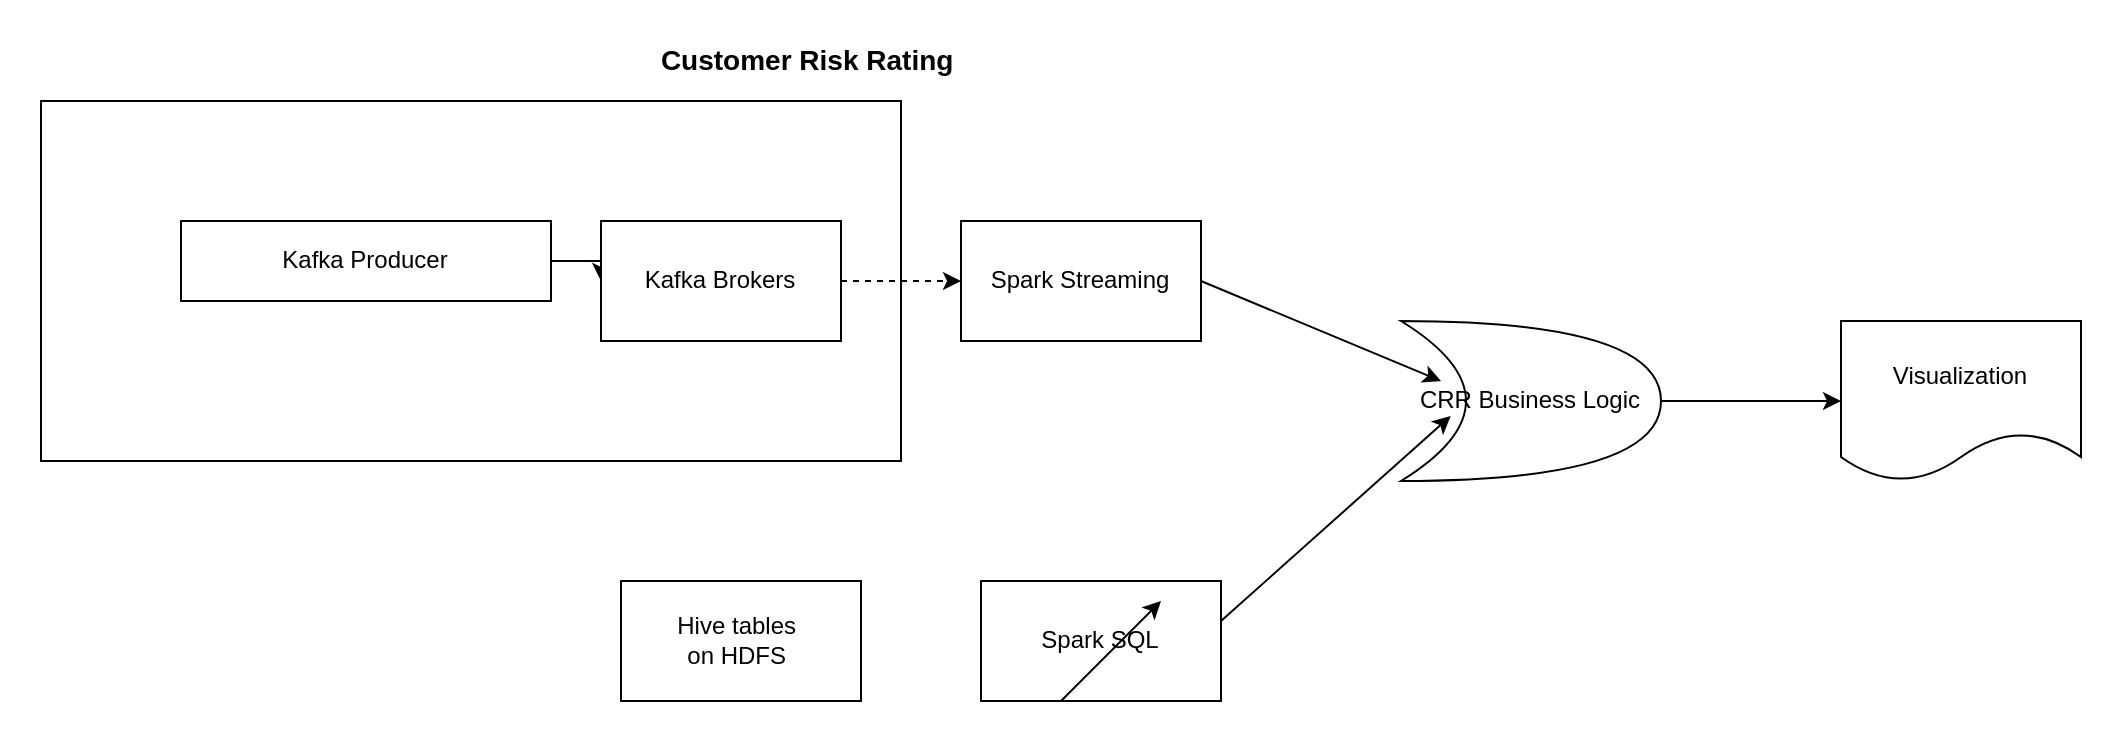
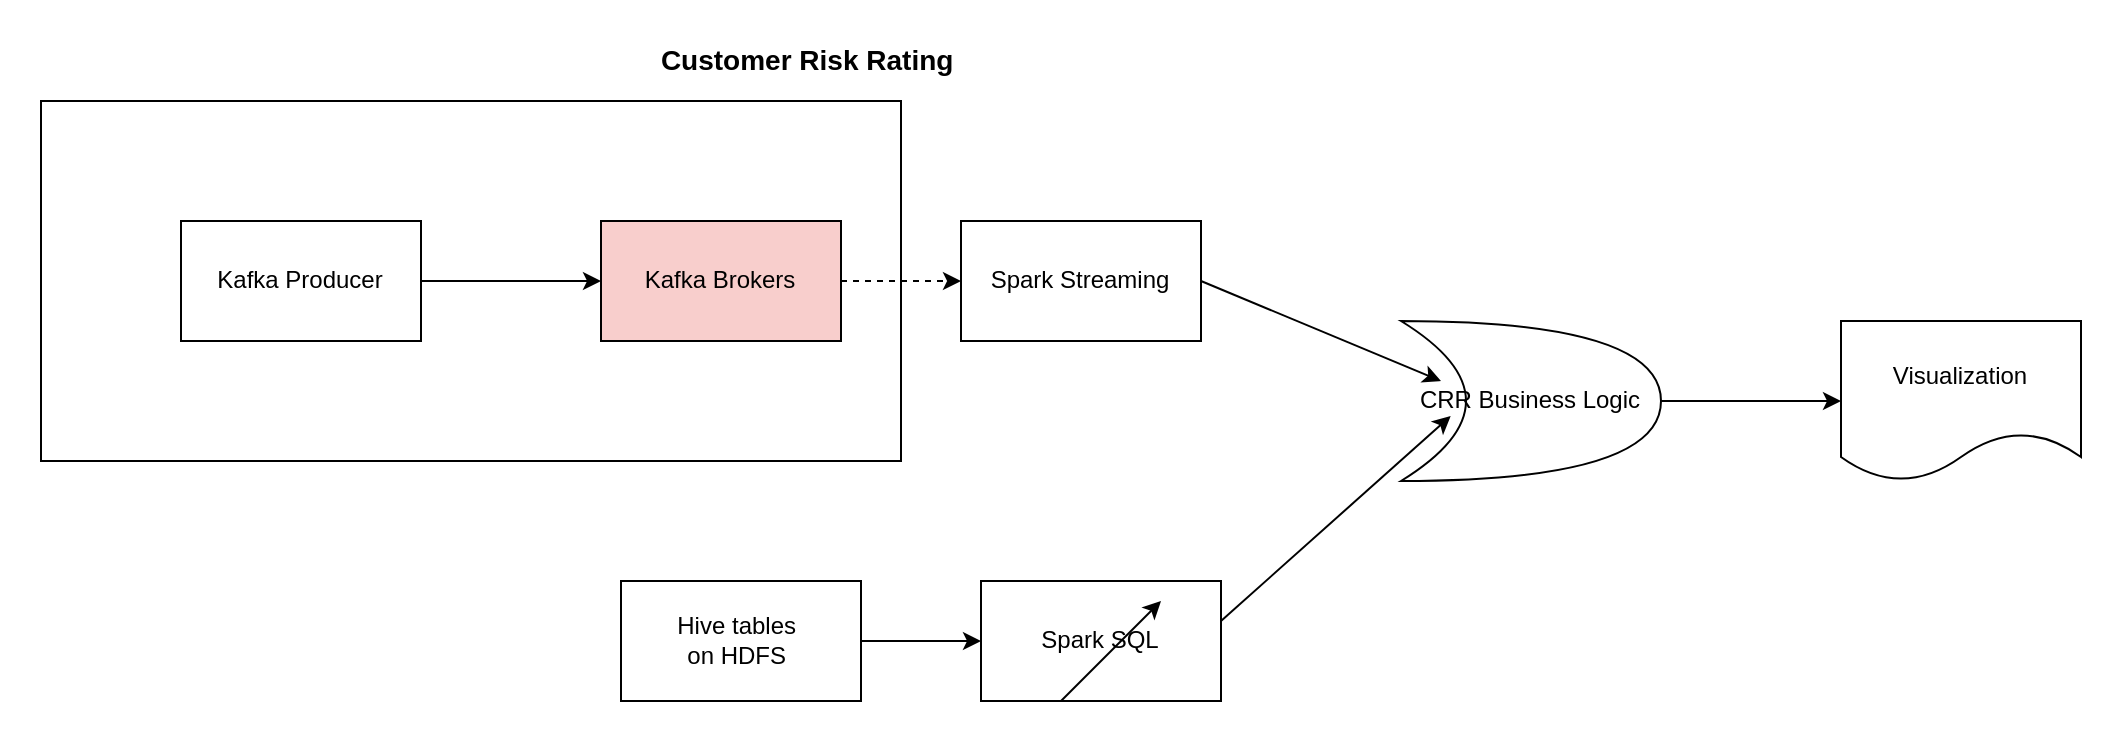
(366, 261) -> (301, 281)
(721, 281) -> (721, 281)
none -> (914, 641)
